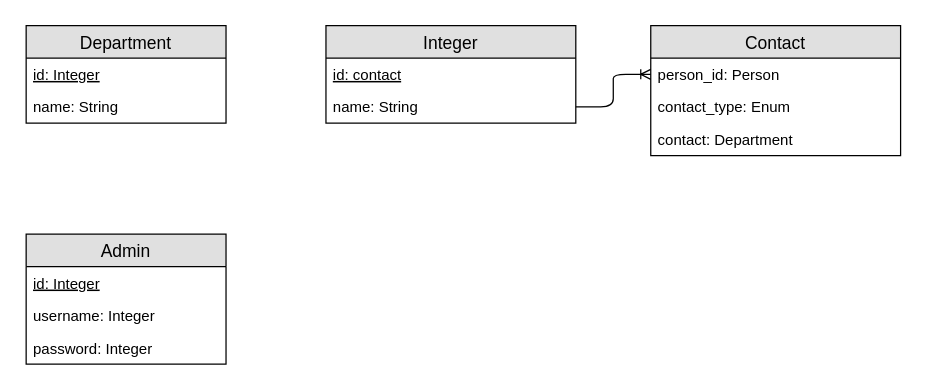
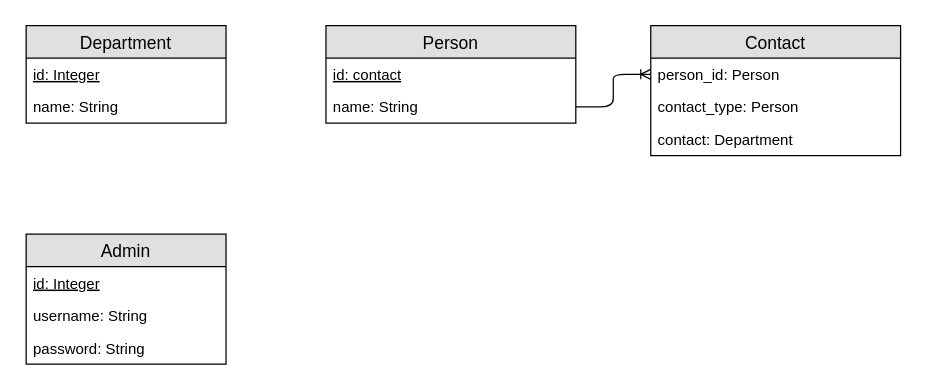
(450, 43) -> (450, 43)
(729, 108) -> (738, 108)
(100, 316) -> (94, 316)
(100, 349) -> (94, 349)
